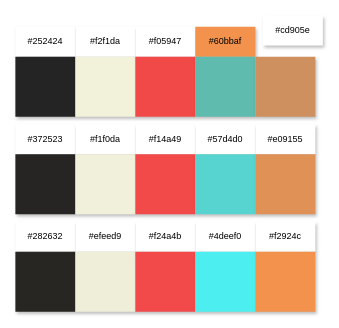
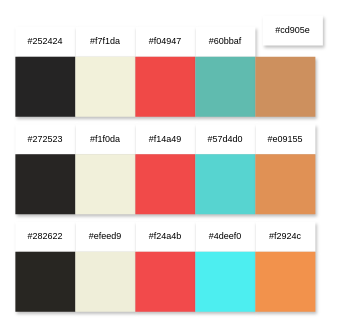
(105, 42) -> (105, 42)
(165, 42) -> (165, 42)
(225, 42) -> (225, 42)
(45, 139) -> (45, 139)
(45, 237) -> (45, 237)
